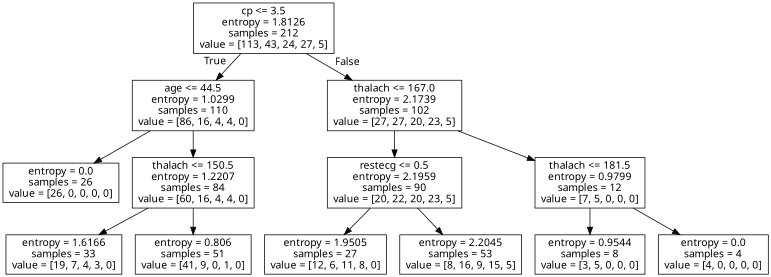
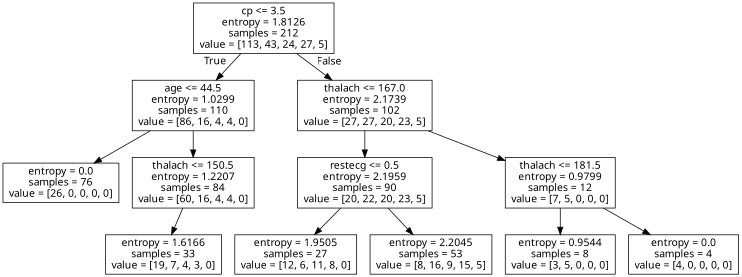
(61, 183) -> (61, 183)
(193, 254) -> none
